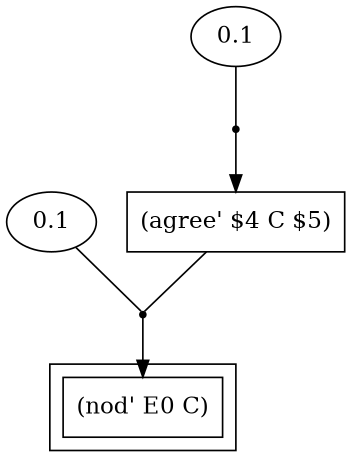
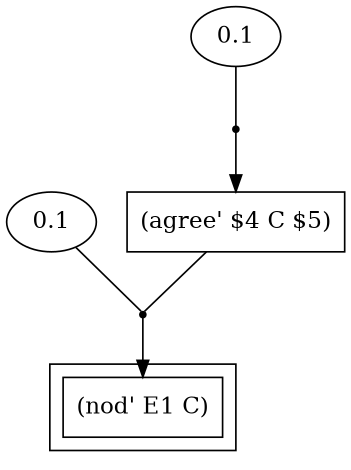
(143, 407) -> (143, 407)
